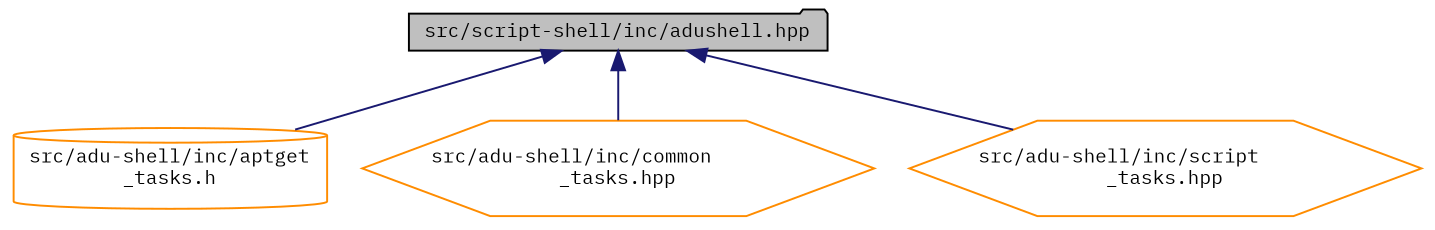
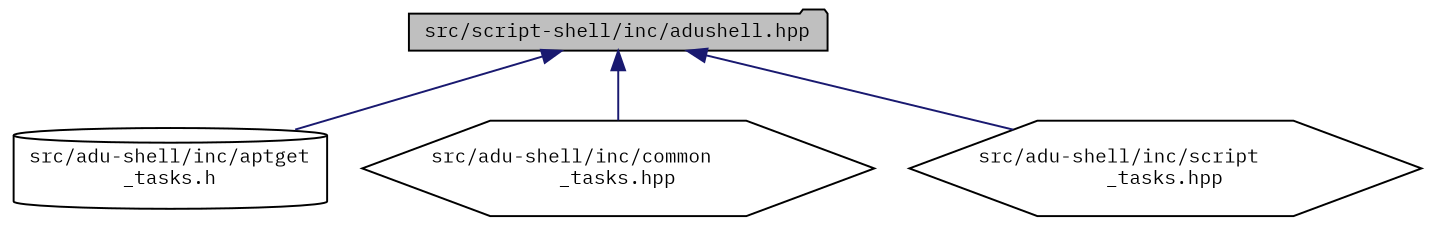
(170, 168) -> (170, 168)
(618, 168) -> (618, 168)
(1165, 168) -> (1165, 168)
